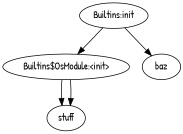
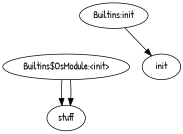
(93, 38) -> none
(161, 67) -> (161, 67)
